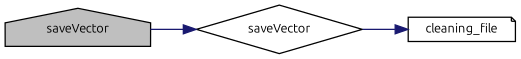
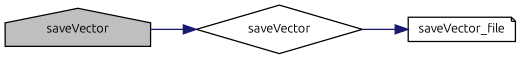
(462, 29) -> (462, 29)
